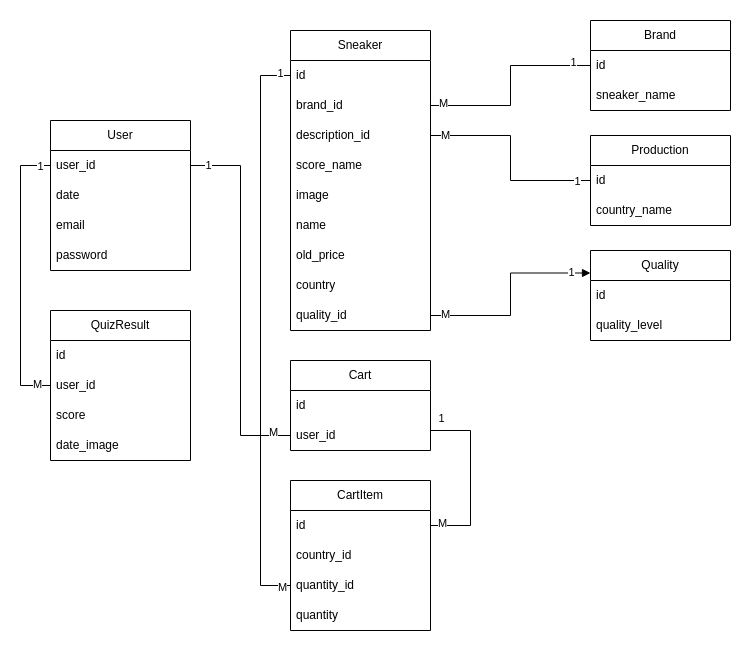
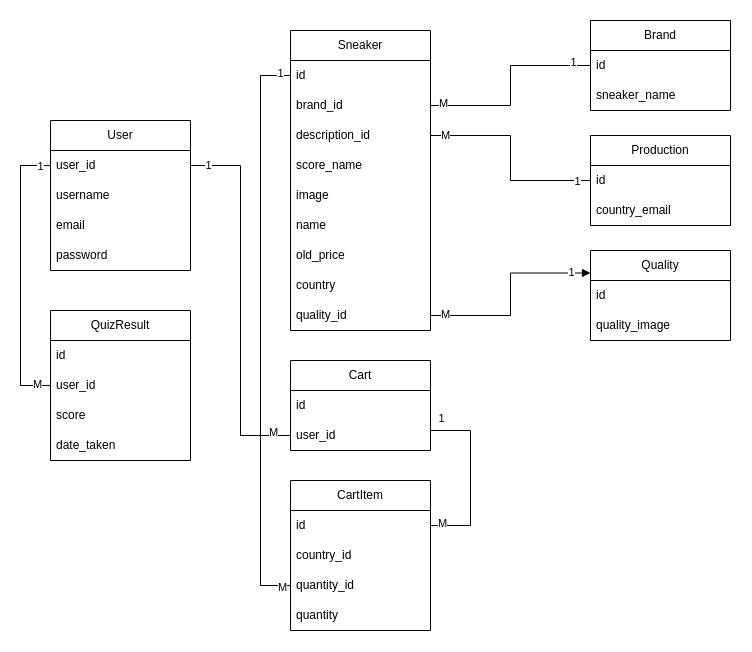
(70, 196) -> (83, 196)
(637, 211) -> (637, 211)
(634, 326) -> (636, 326)
(89, 446) -> (90, 446)
